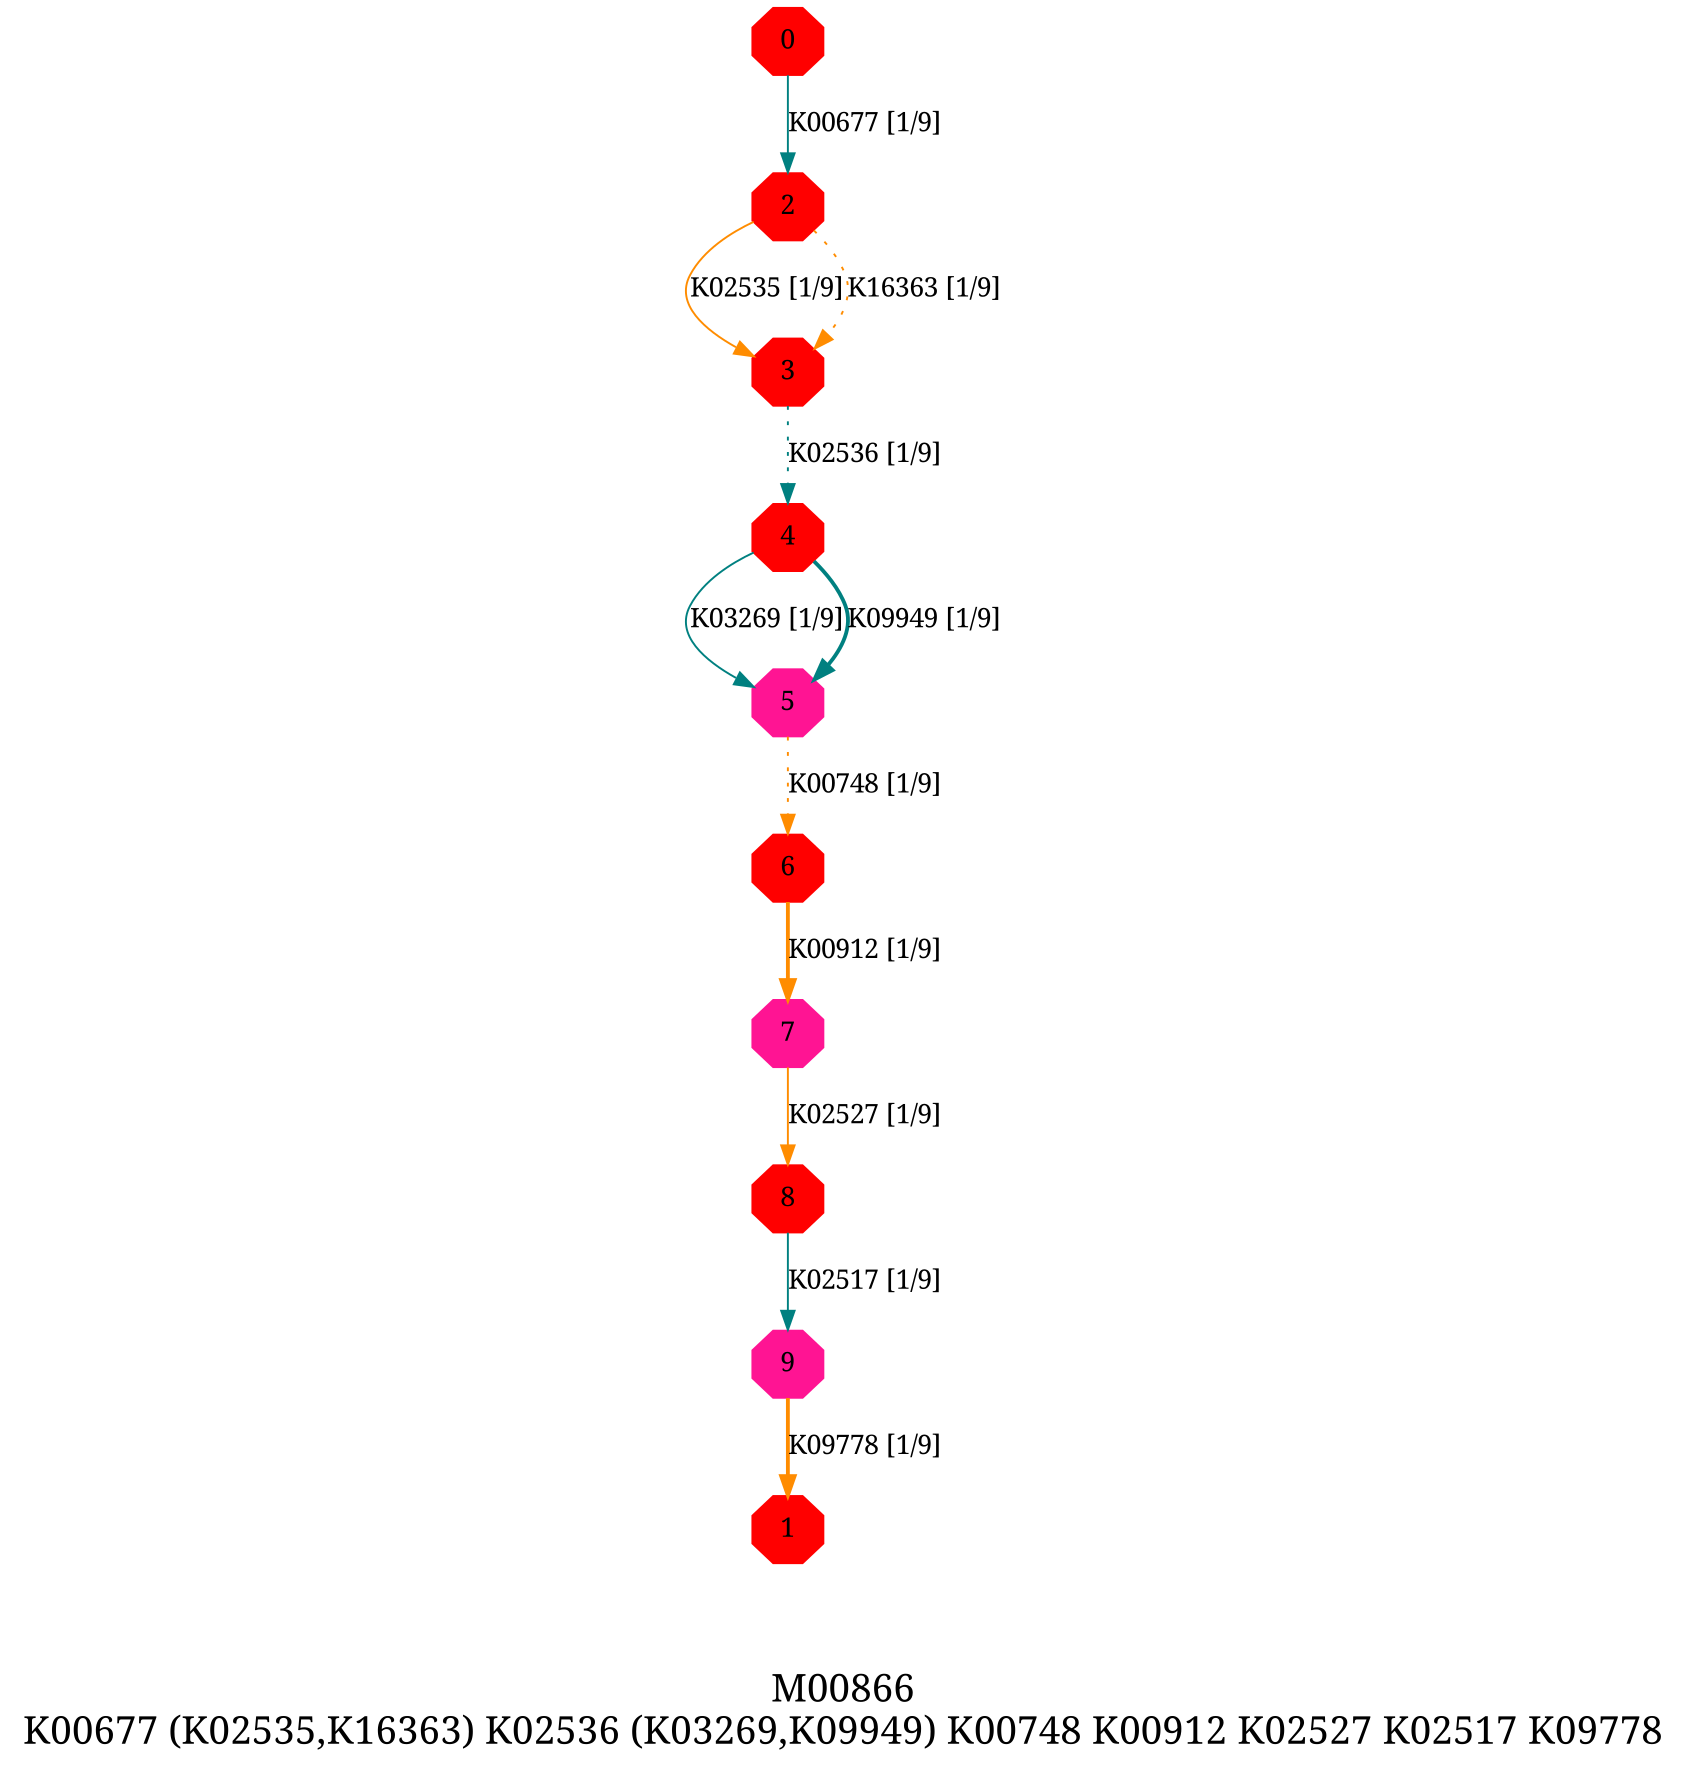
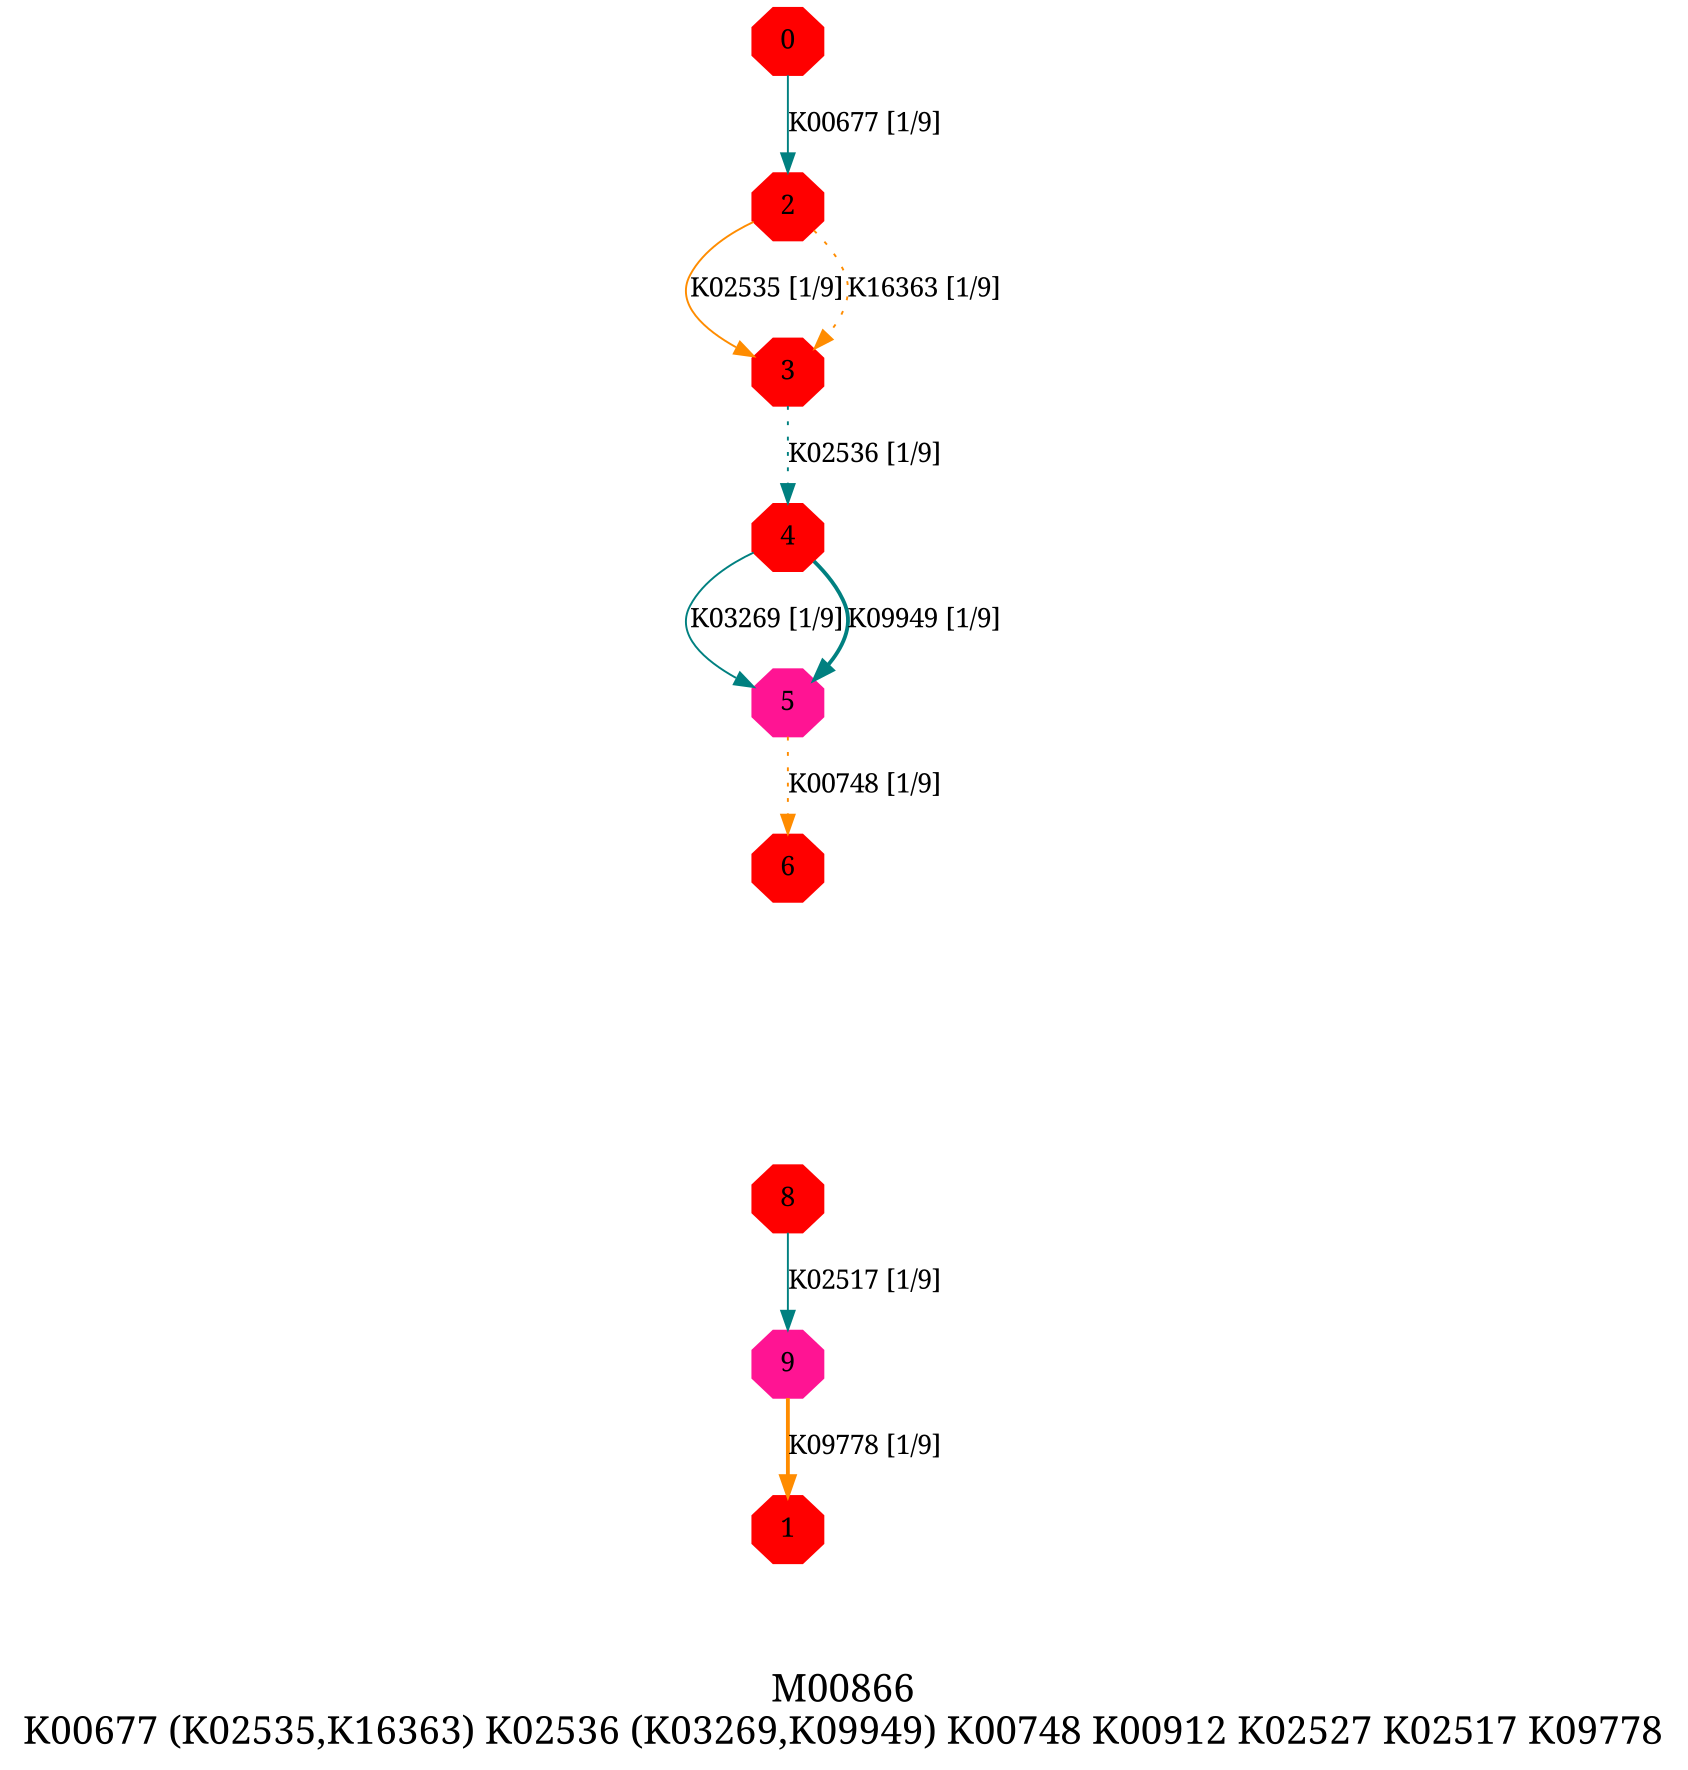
(788, 1034) -> none
